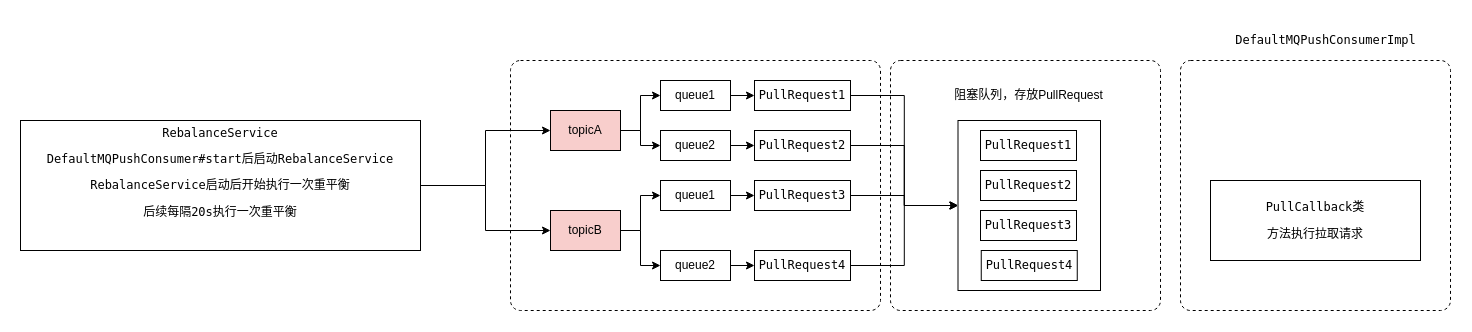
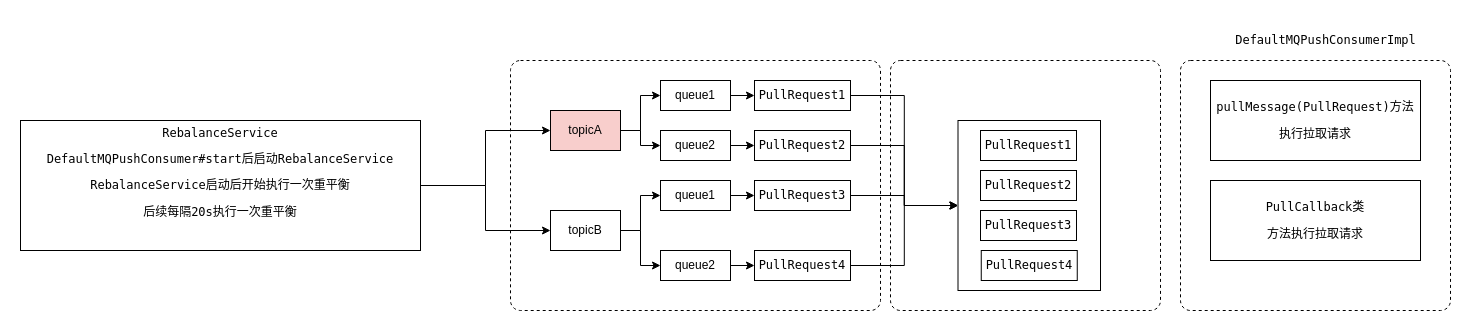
(1029, 96) -> none
none -> (1316, 121)
(586, 231) -> (586, 231)
